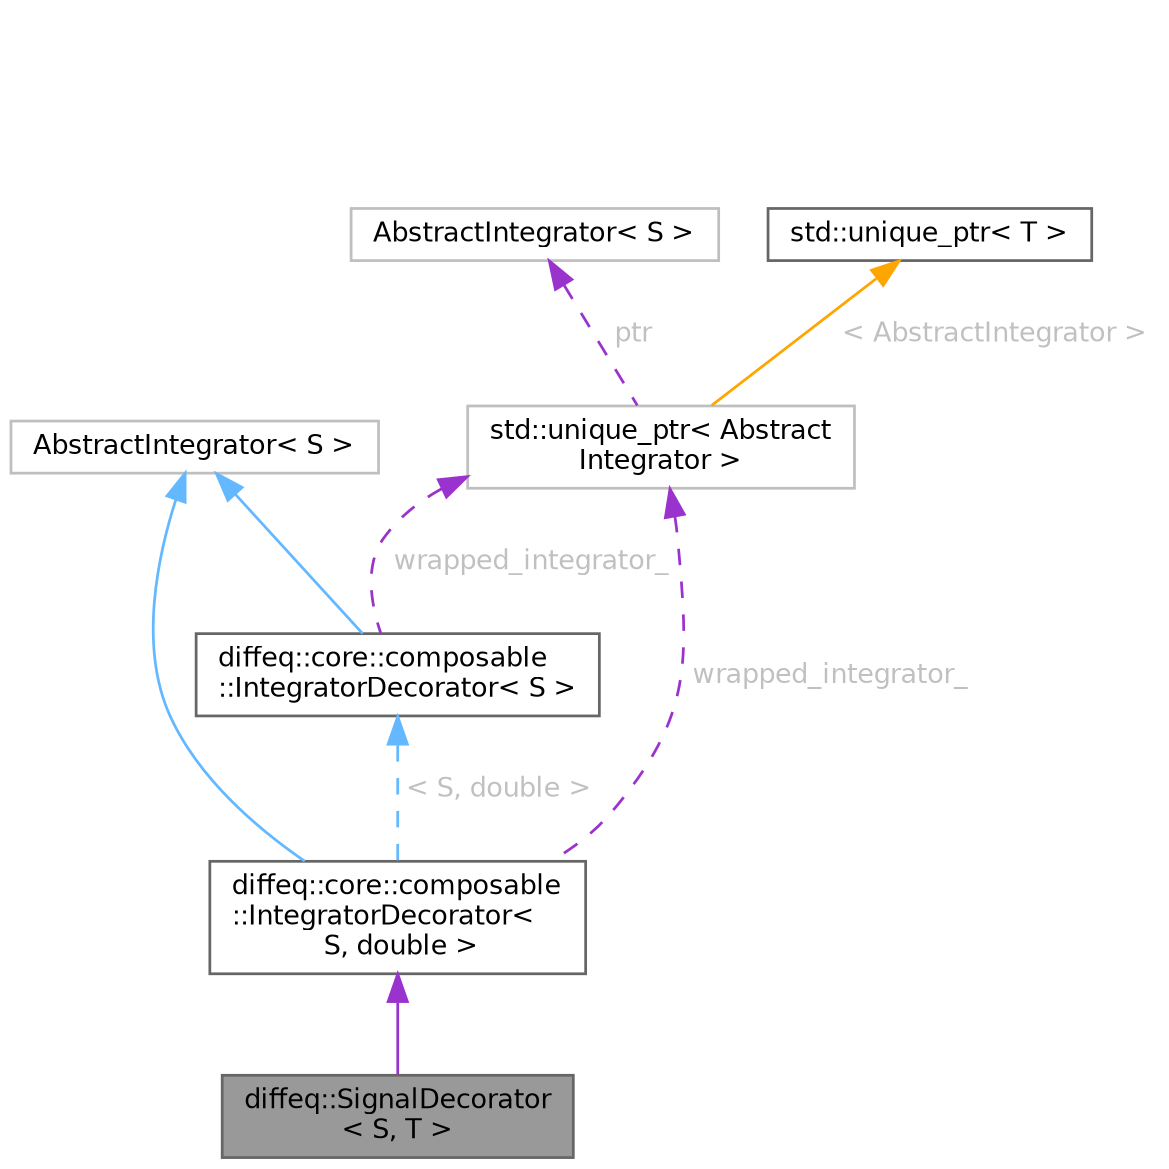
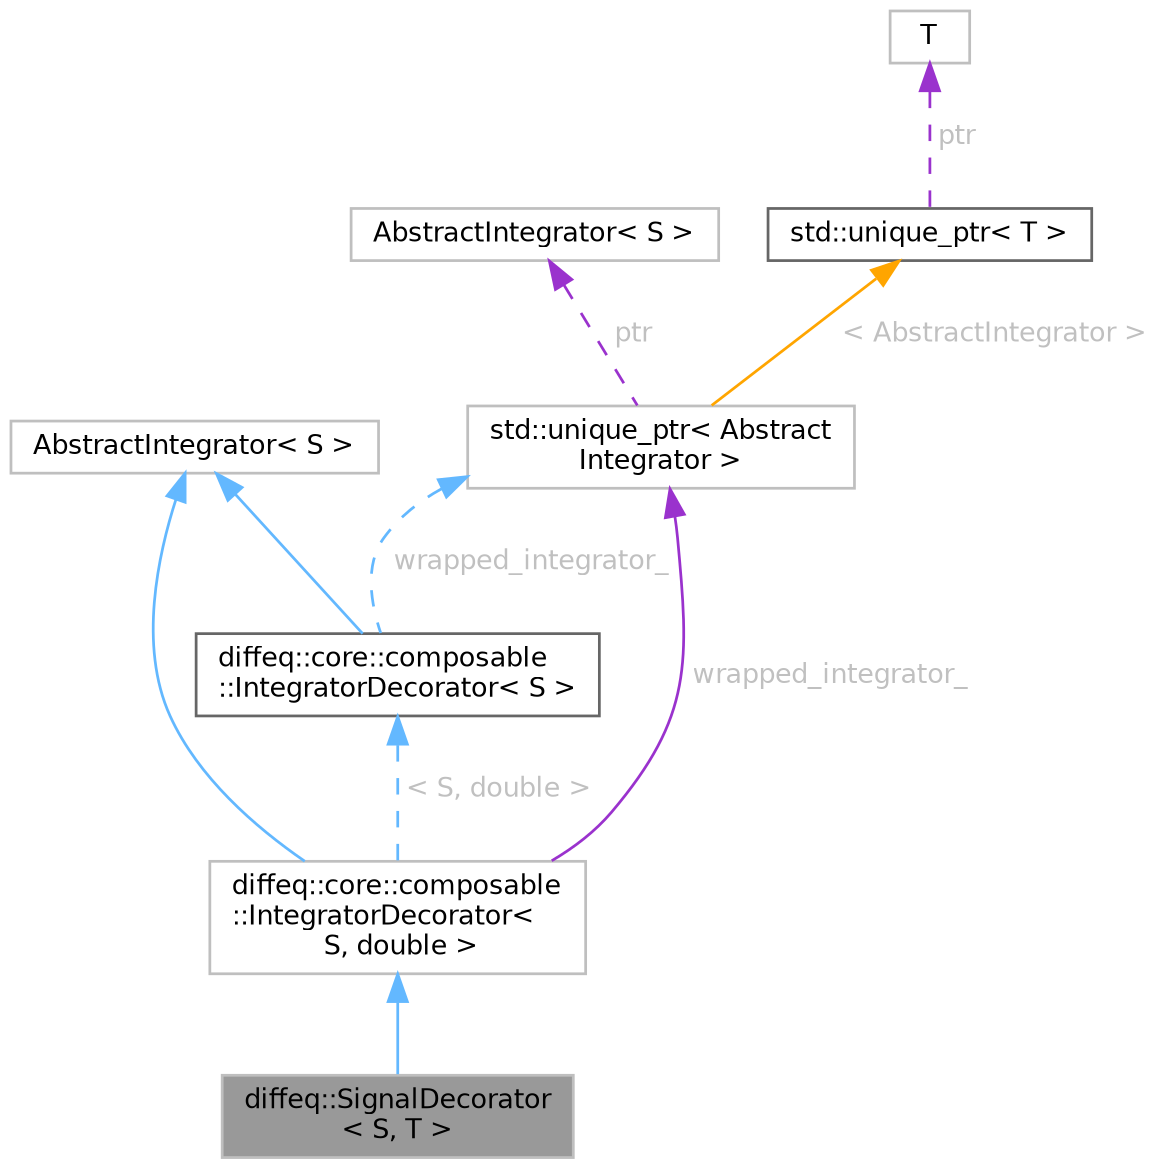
none -> (930, 37)
(378, 547) -> (378, 547)
(673, 711) -> (673, 711)
(398, 918) -> (398, 918)
(398, 1038) -> (398, 1038)
(398, 1116) -> (398, 1116)
